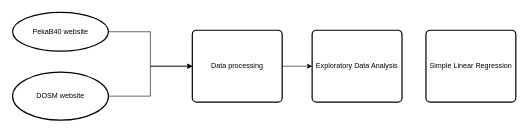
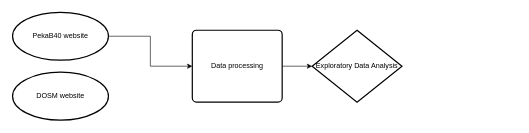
(60, 32) -> (60, 36)
(357, 66) -> (357, 66)
(471, 66) -> none
(143, 96) -> none
